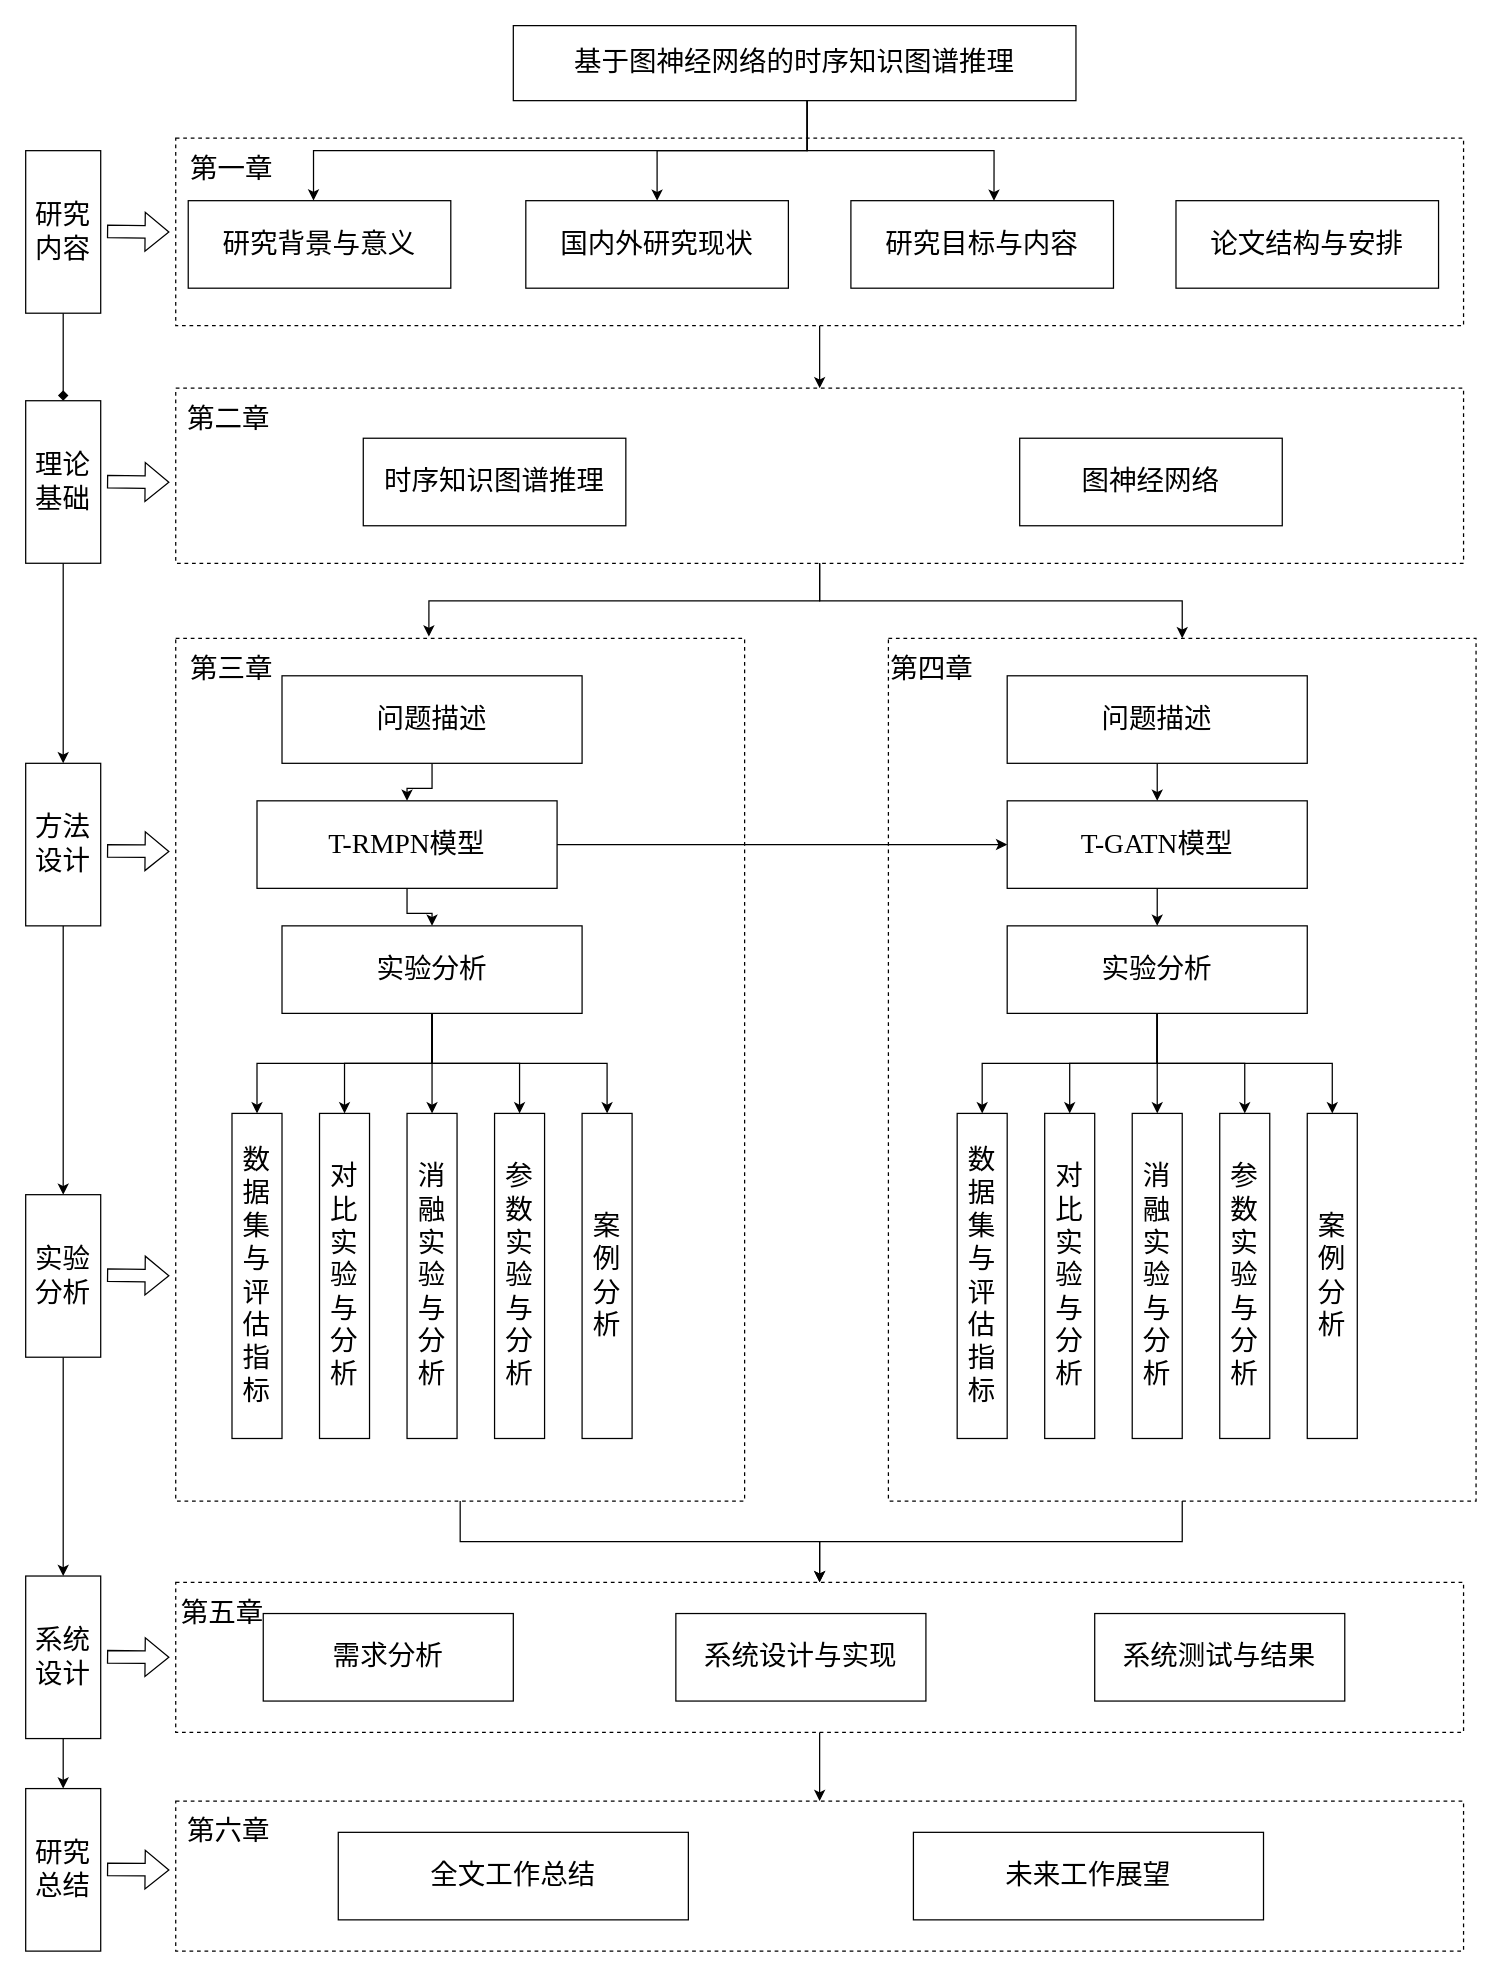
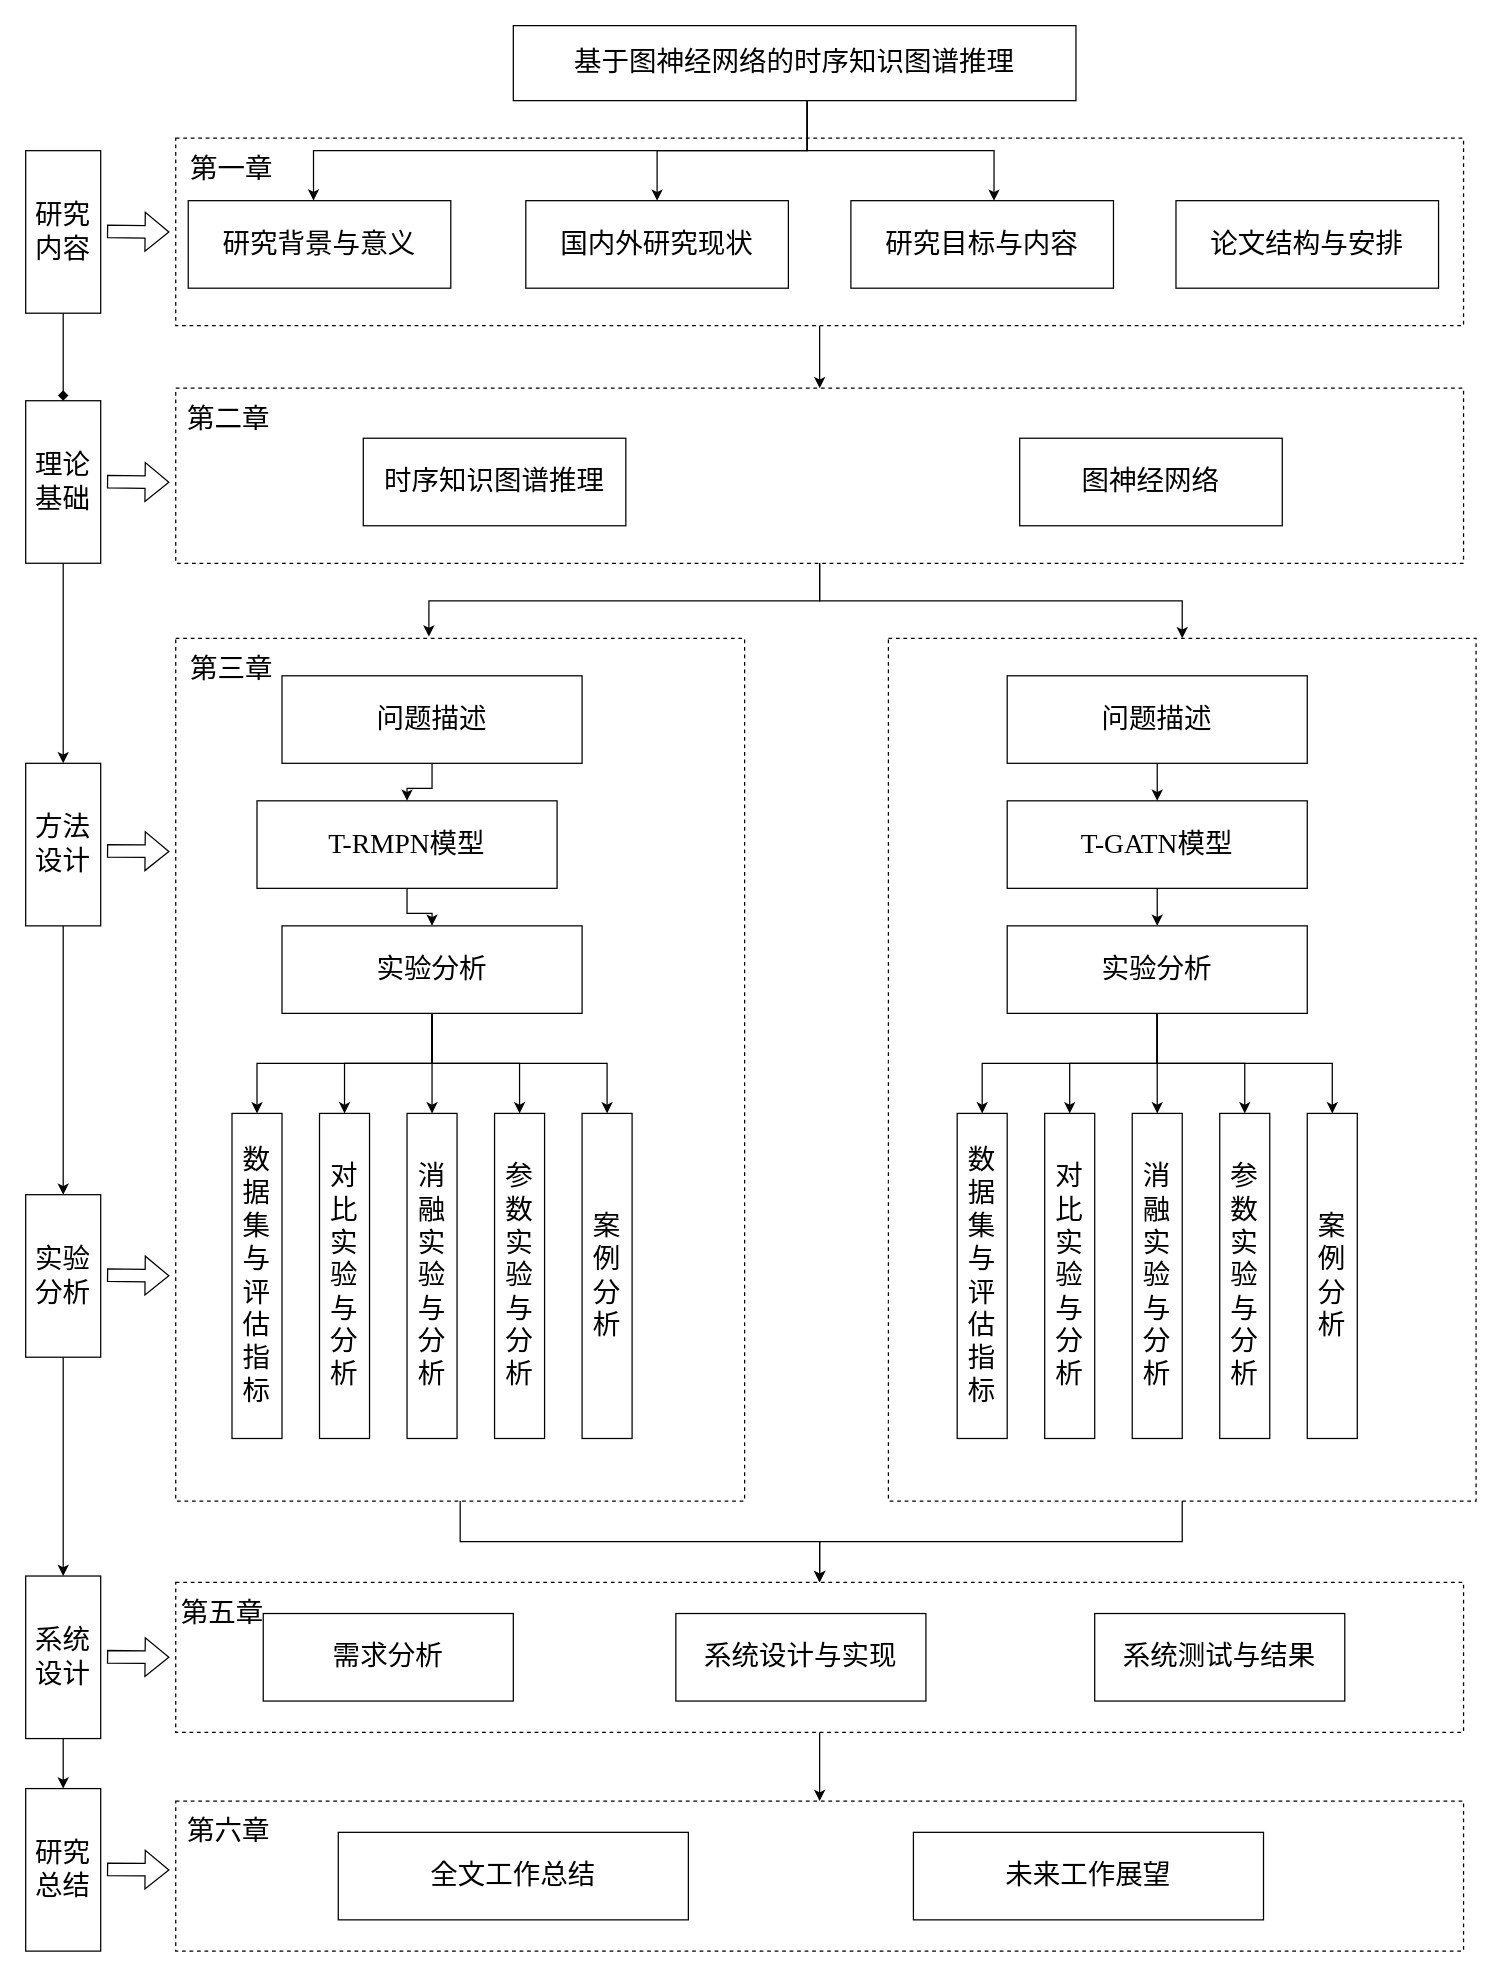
(932, 669) -> none
(778, 844) -> none
